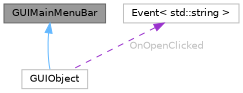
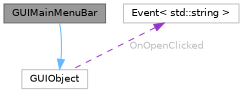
(48, 51) -> (61, 41)
